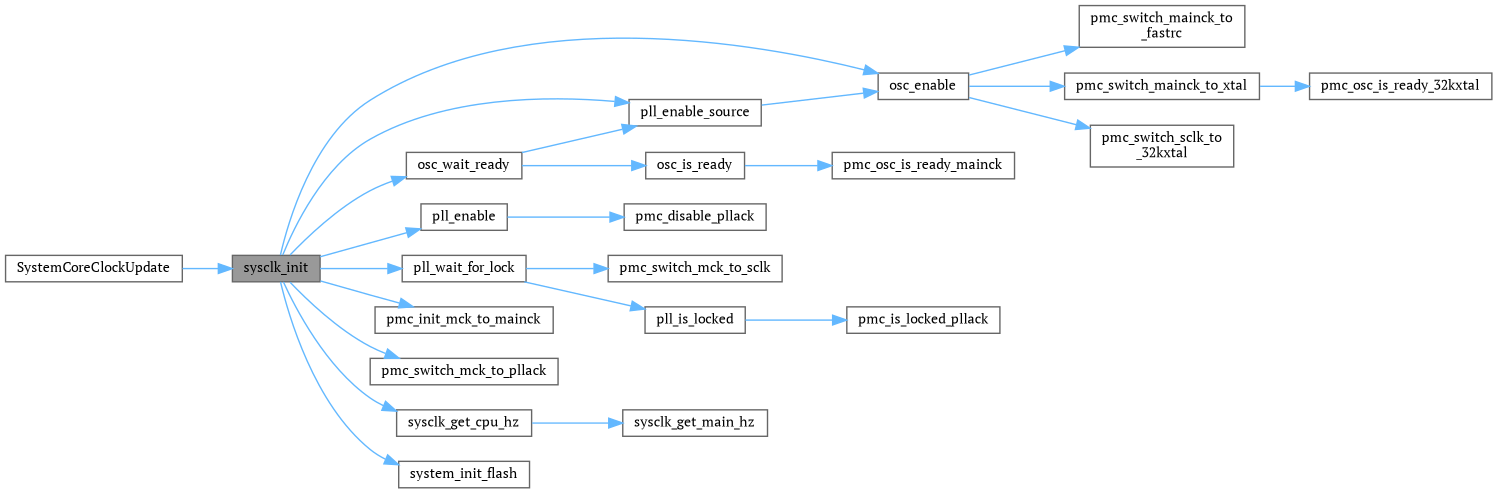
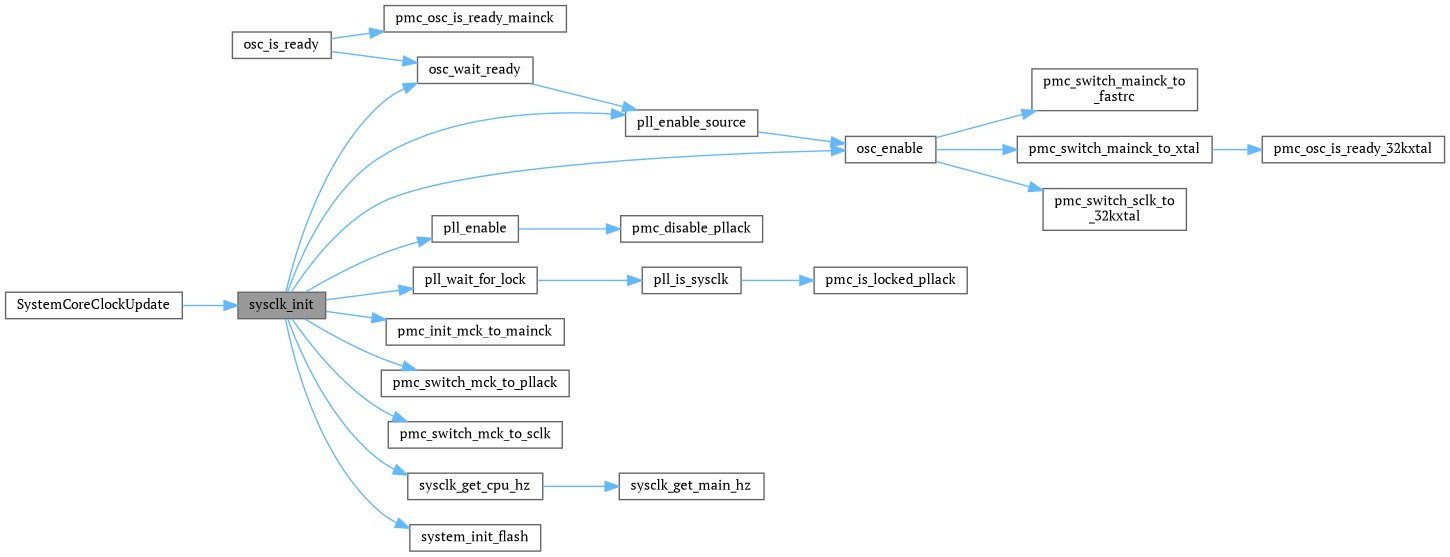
(577, 166) -> (367, 56)
(560, 269) -> (337, 374)
(695, 320) -> (692, 280)
